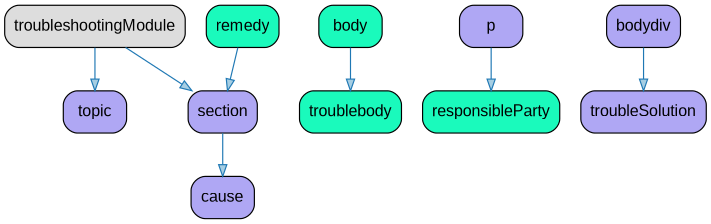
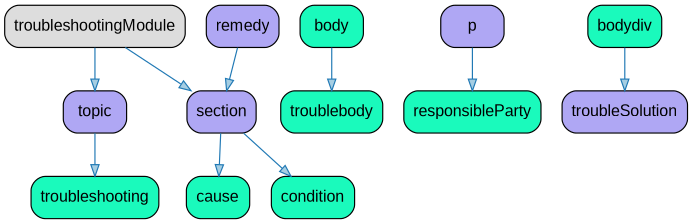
(243, 26) -> (243, 26)
(644, 26) -> (625, 26)
none -> (95, 198)
(223, 198) -> (218, 198)
none -> (313, 198)
